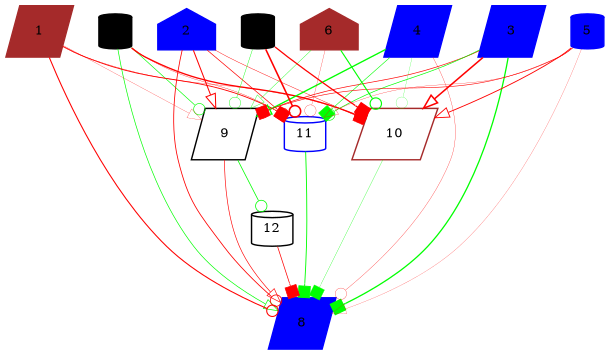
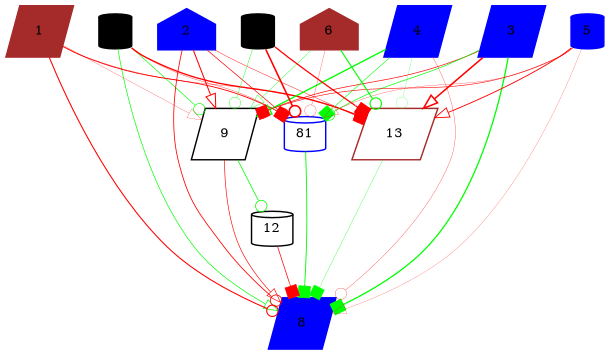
(305, 134) -> (305, 134)
(395, 134) -> (395, 134)
